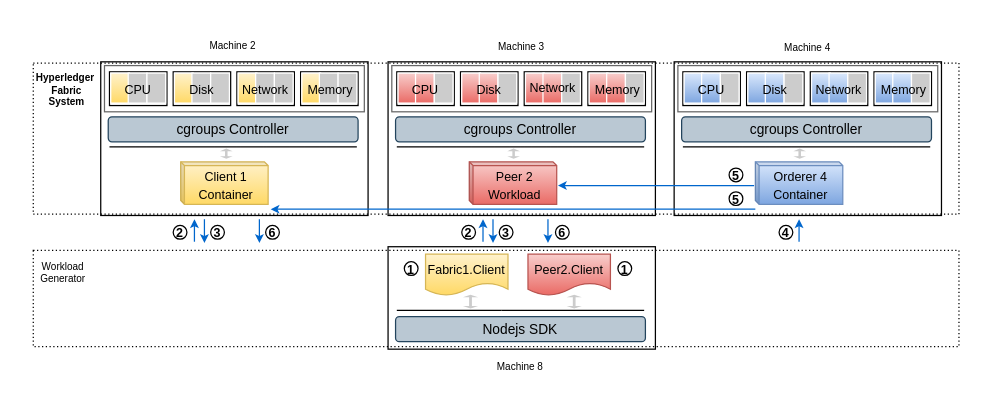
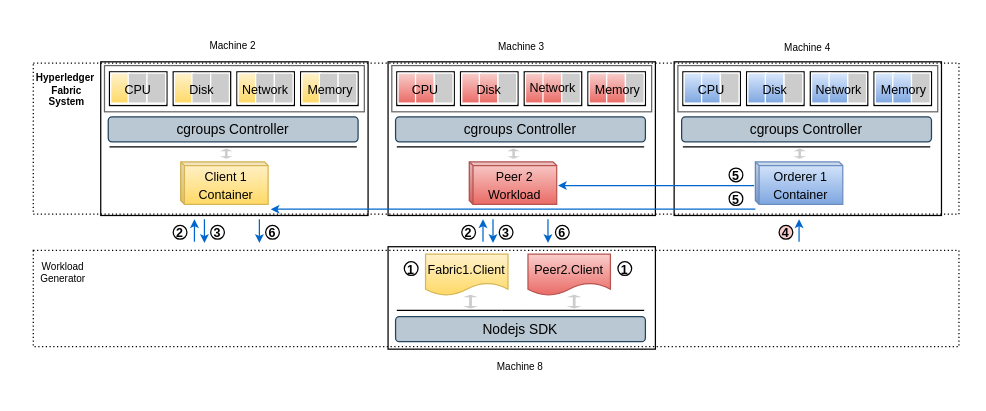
(801, 186) -> (801, 186)
(786, 233) -> (786, 233)
